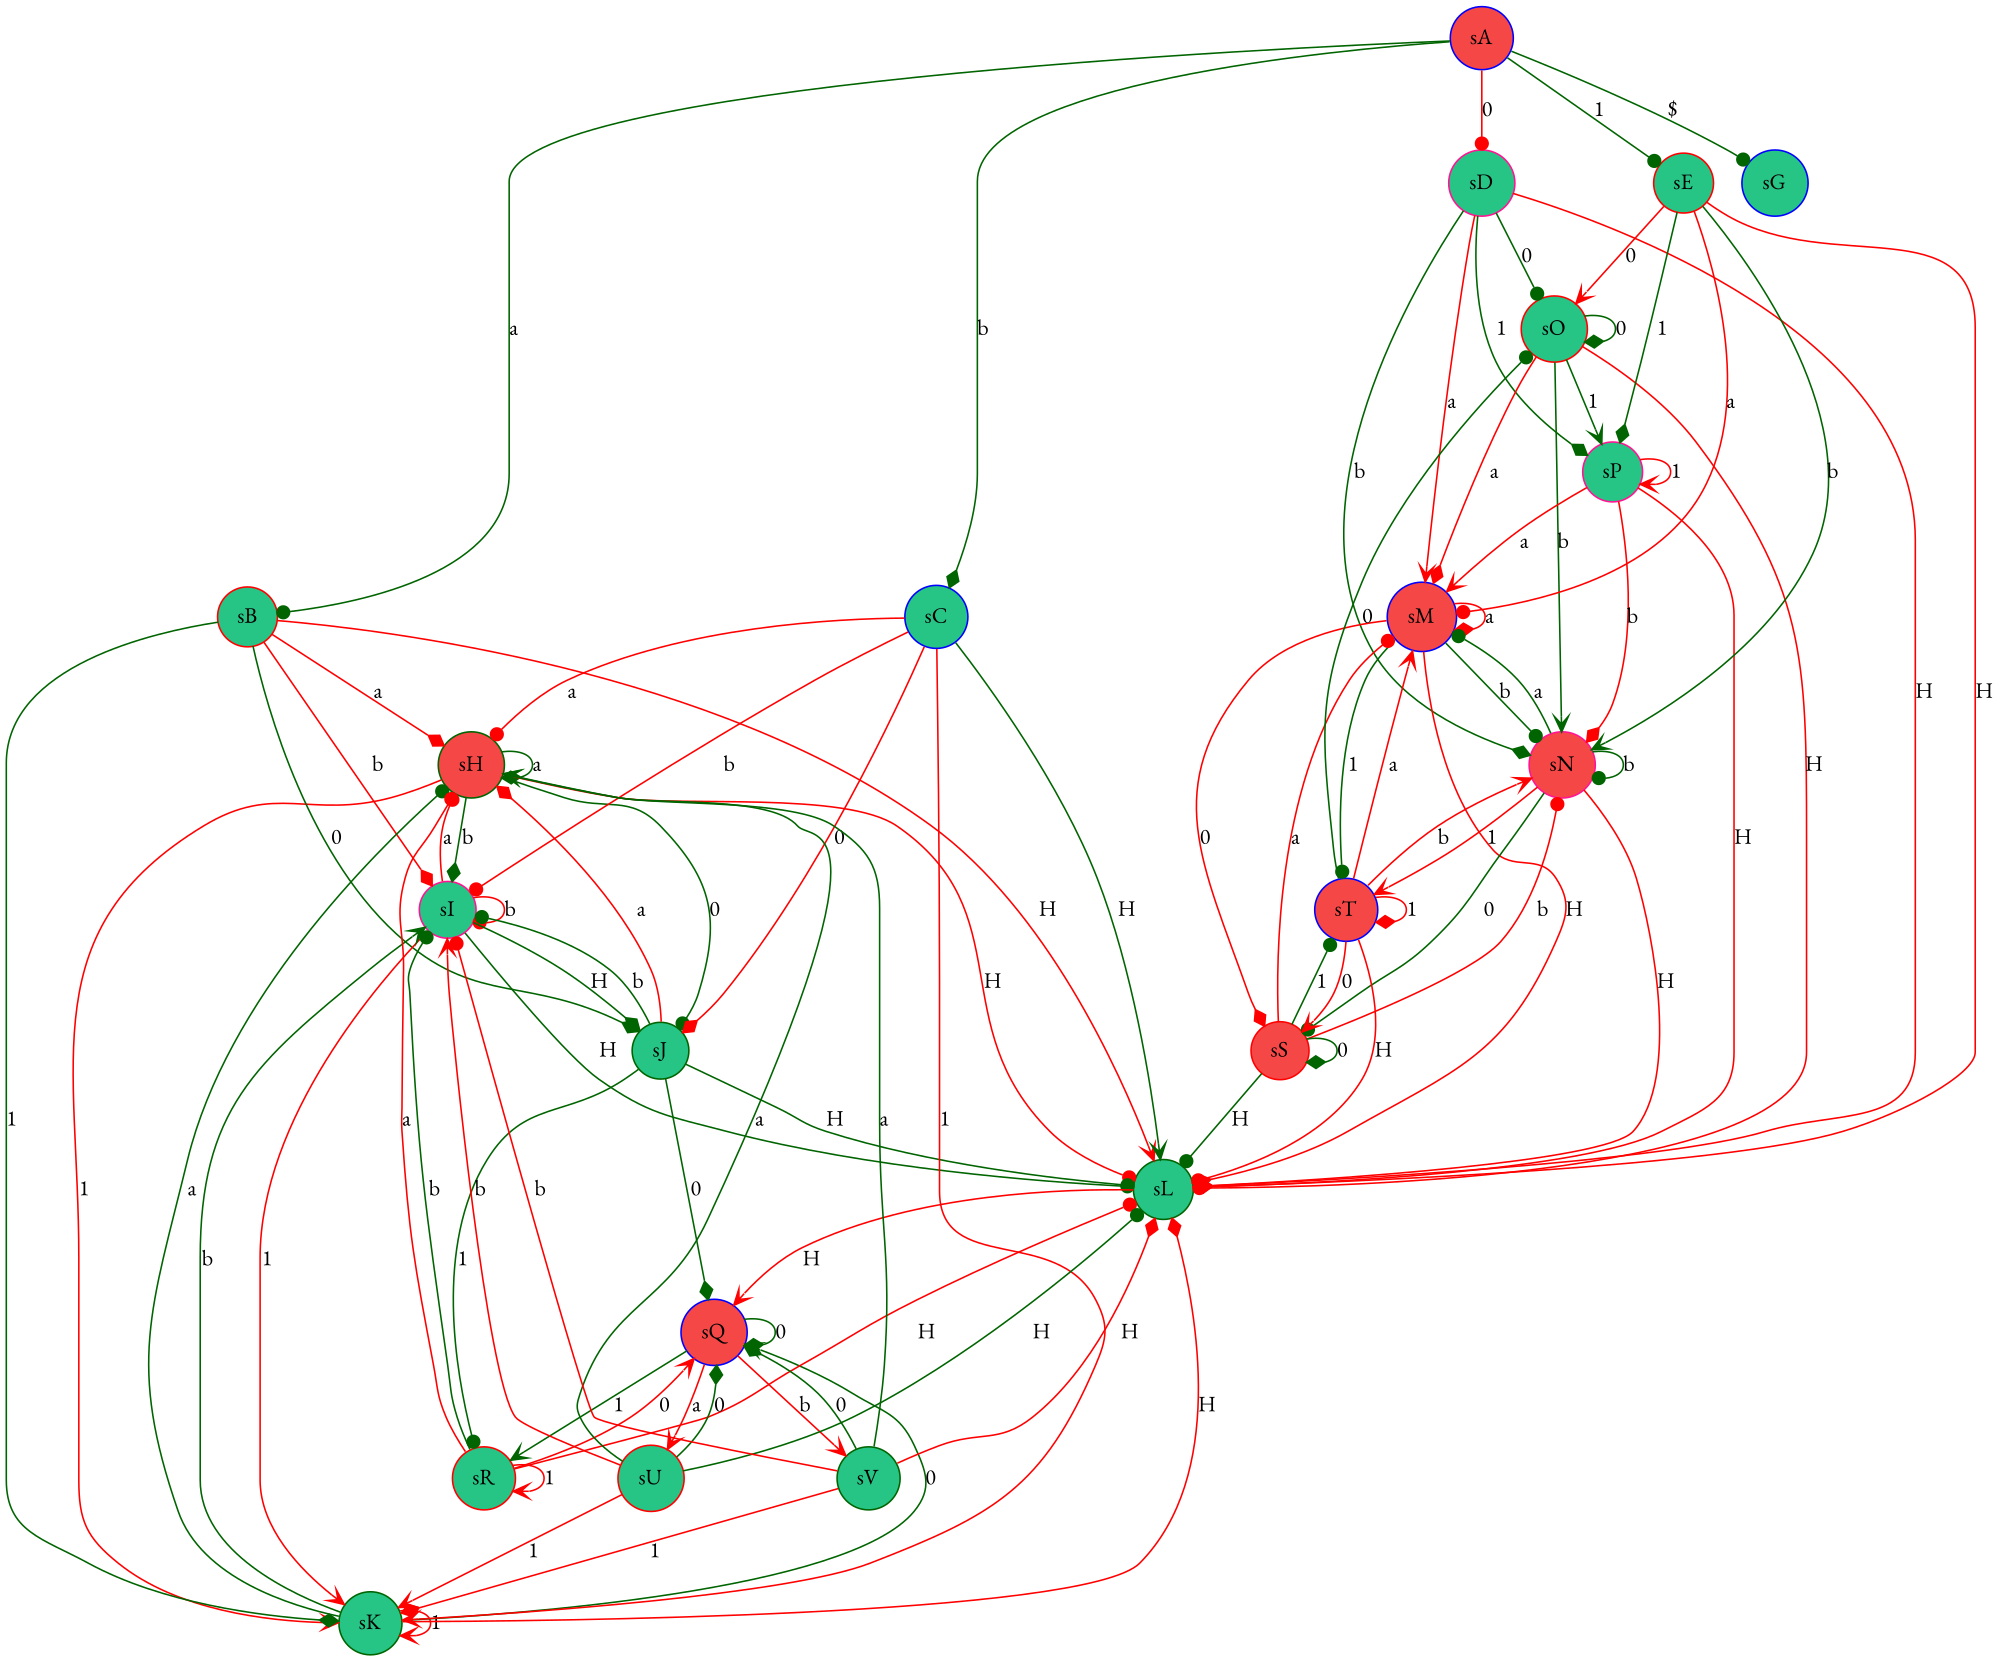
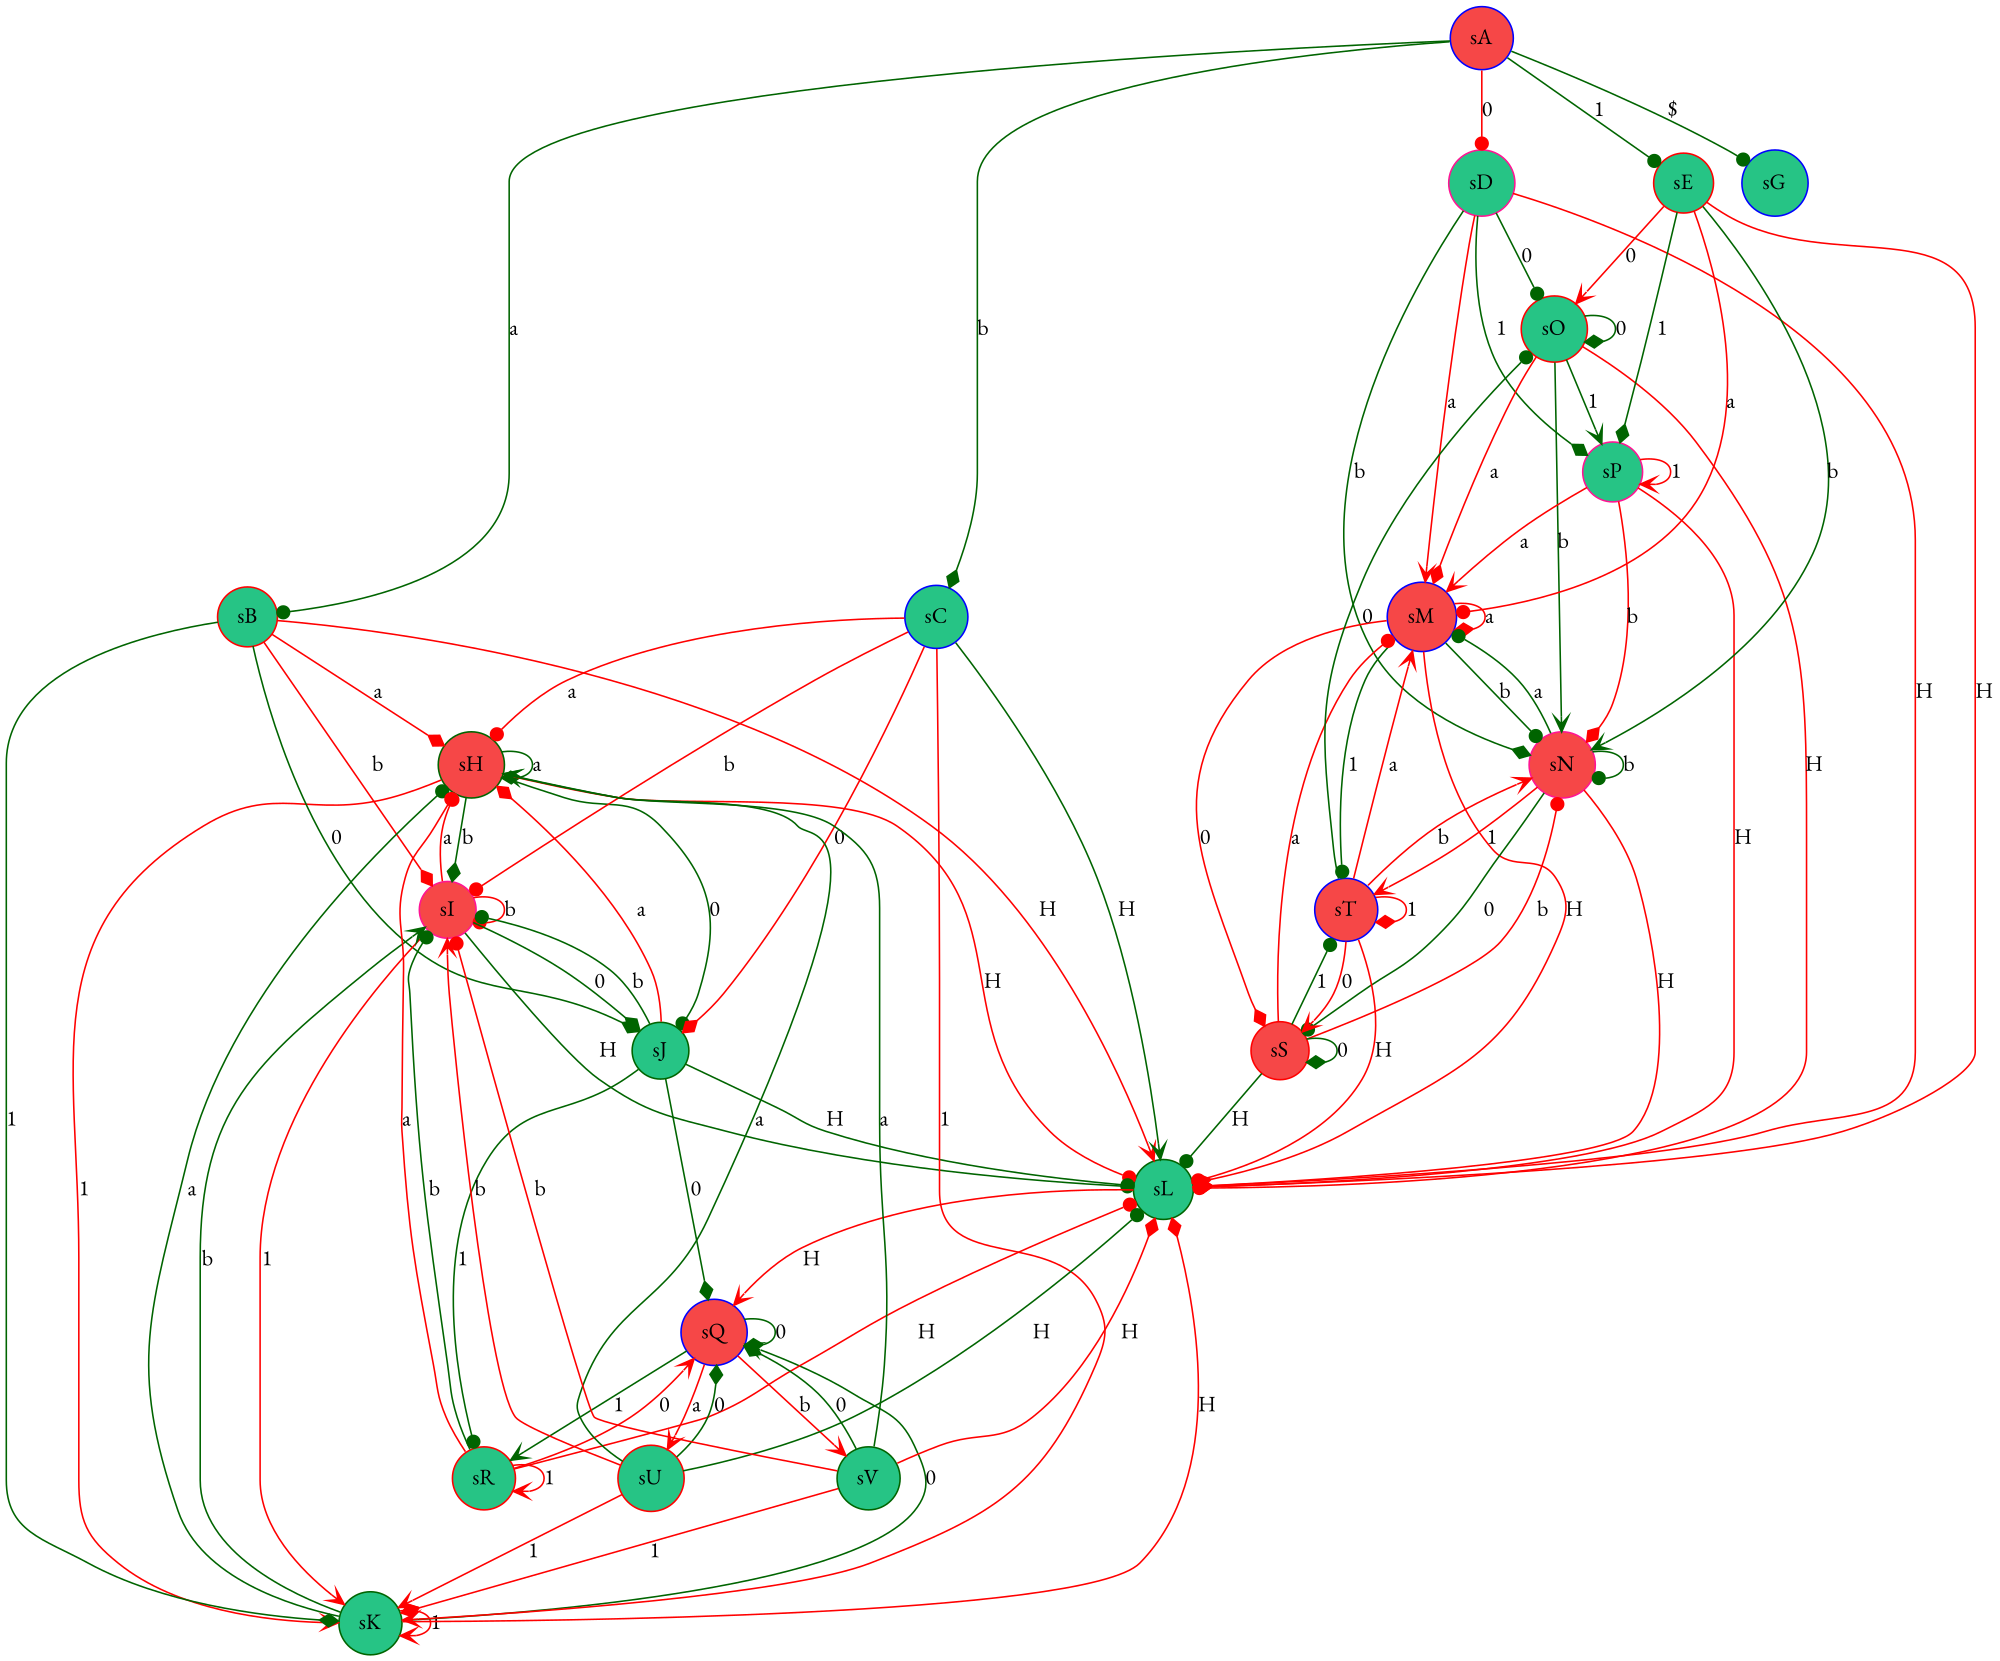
(448, 910) -> (448, 910)
(600, 982) -> (600, 982)
